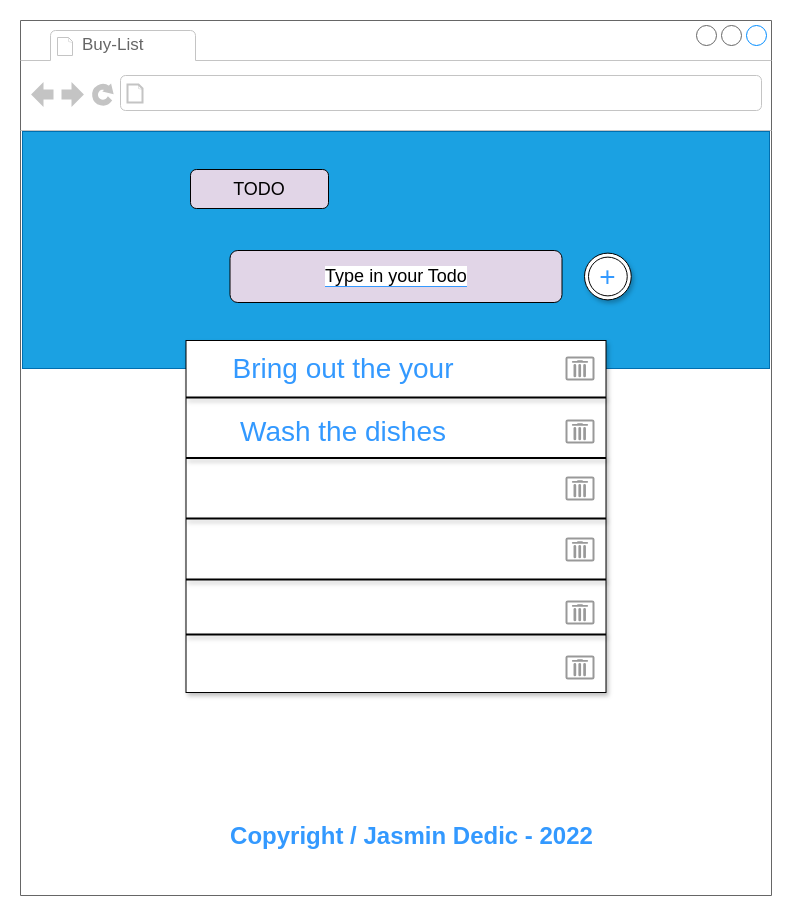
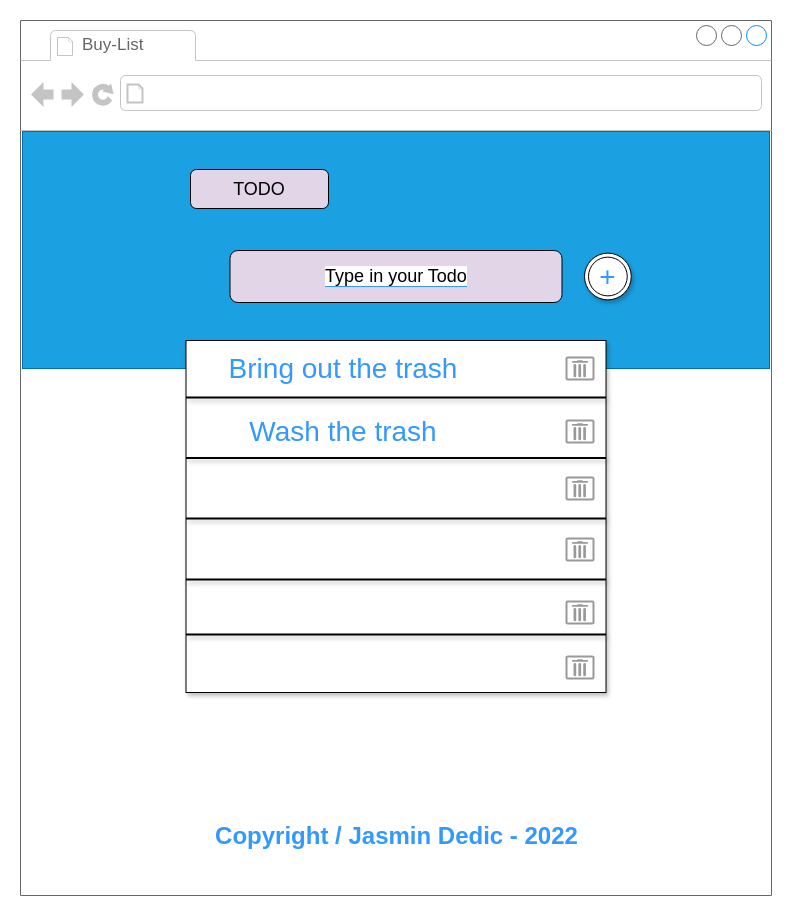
(344, 369) -> (344, 369)
(344, 432) -> (344, 432)
(411, 837) -> (396, 837)
